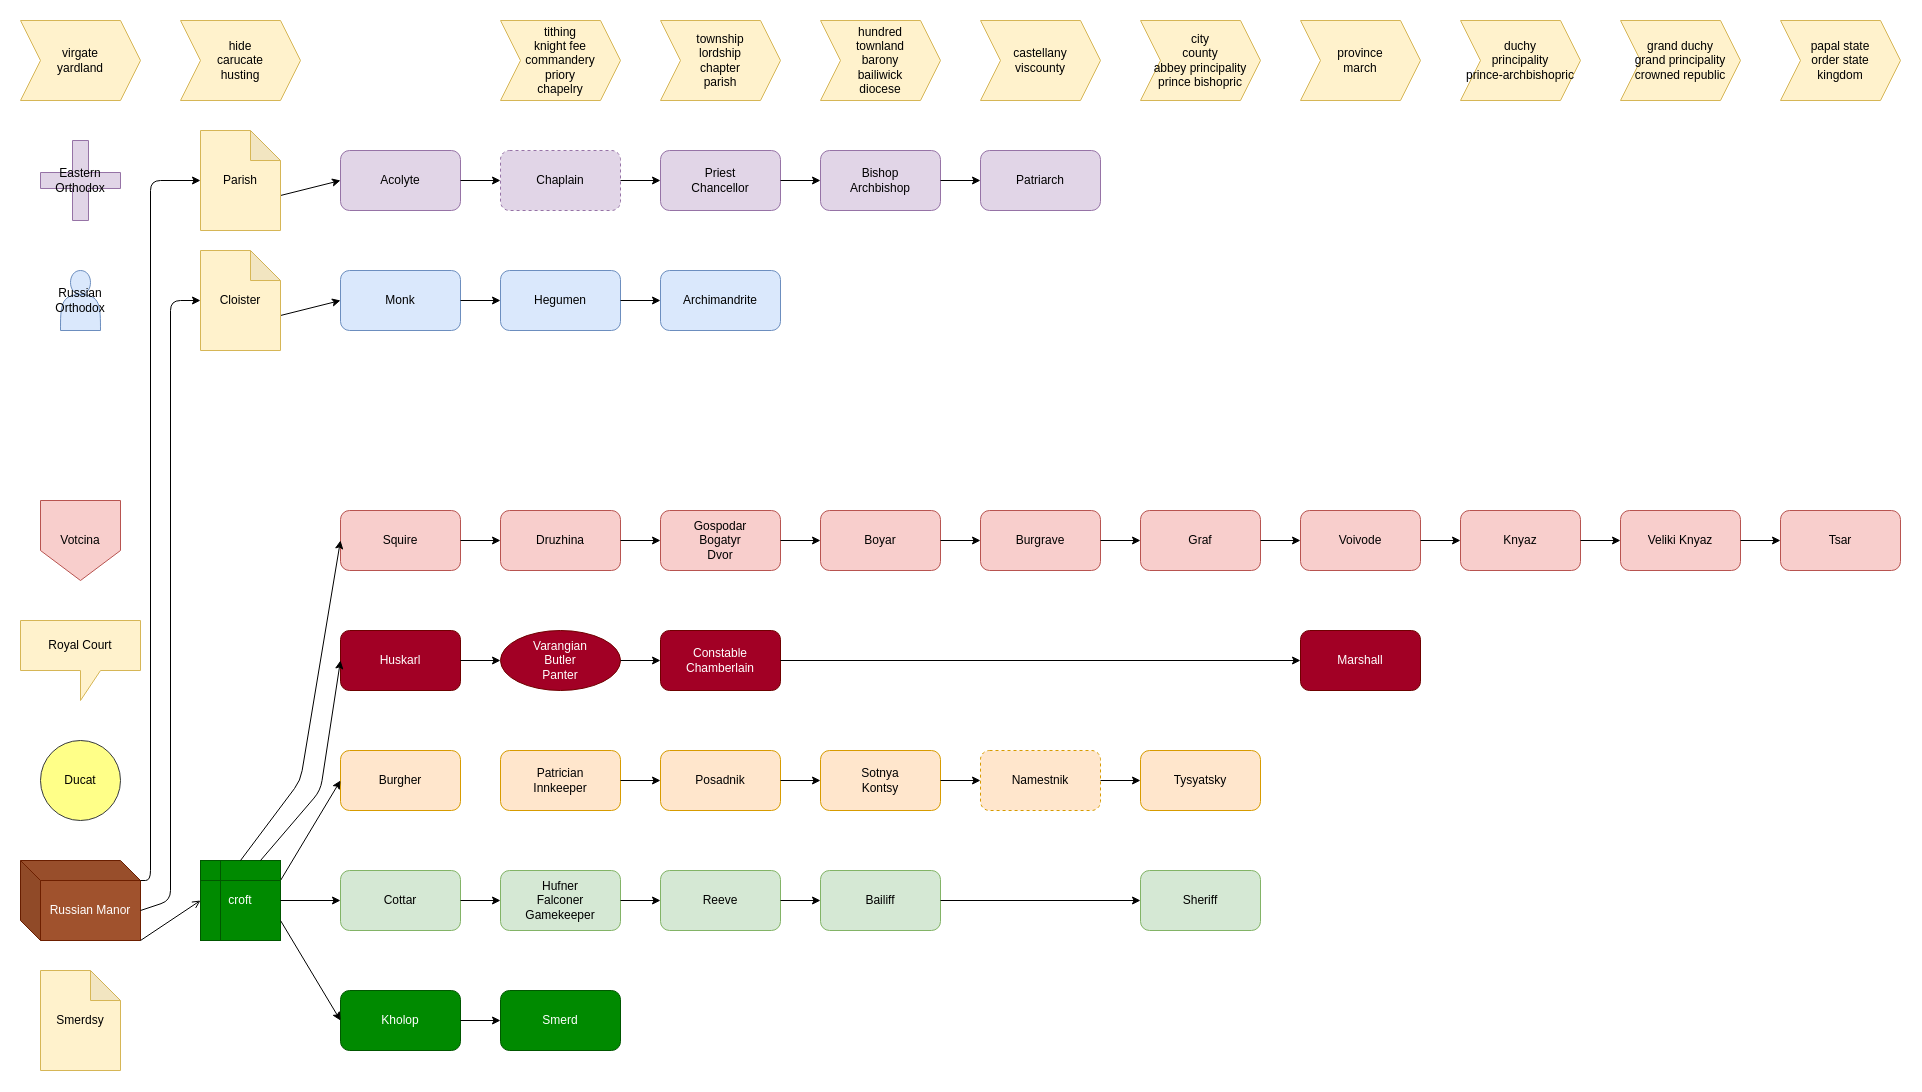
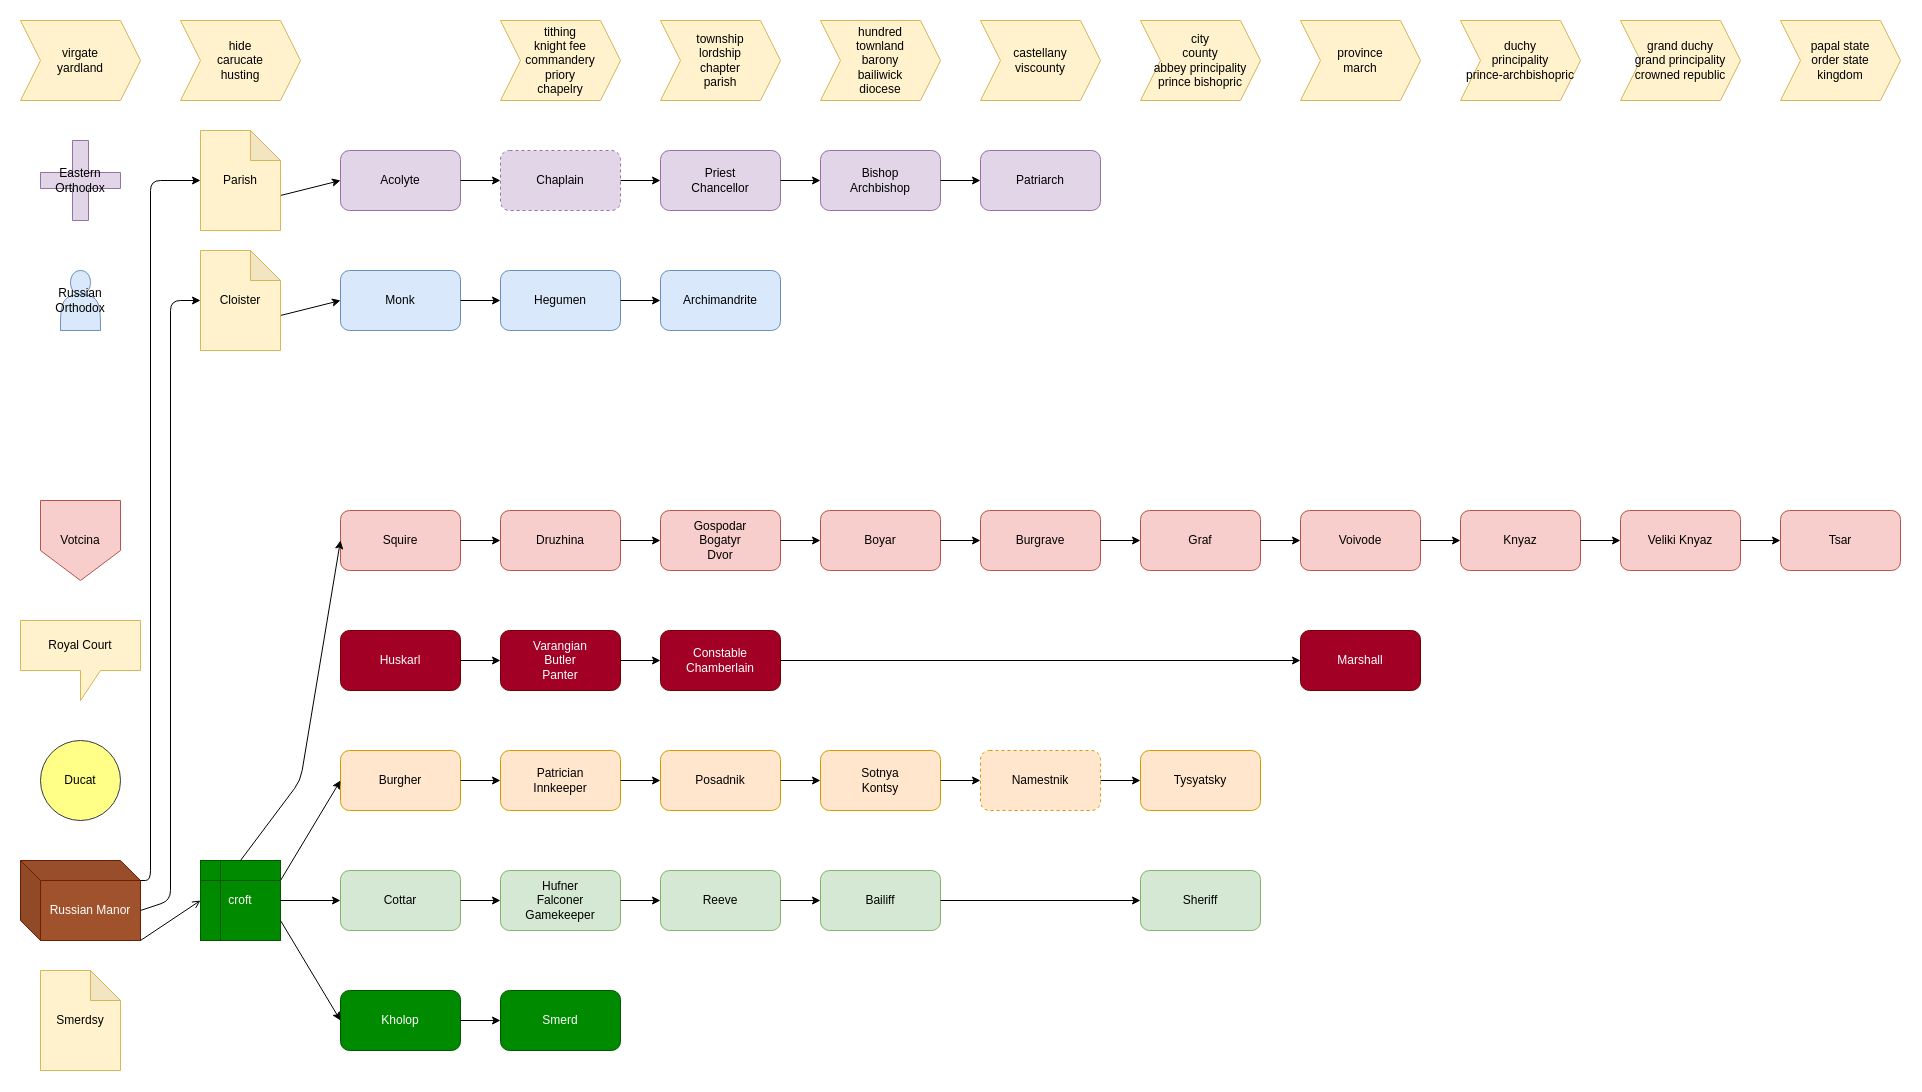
(561, 661) -> (561, 661)
(324, 770) -> none
none -> (477, 781)
